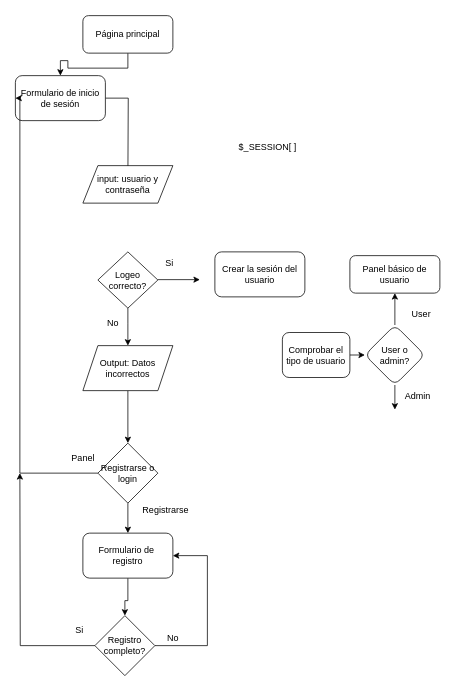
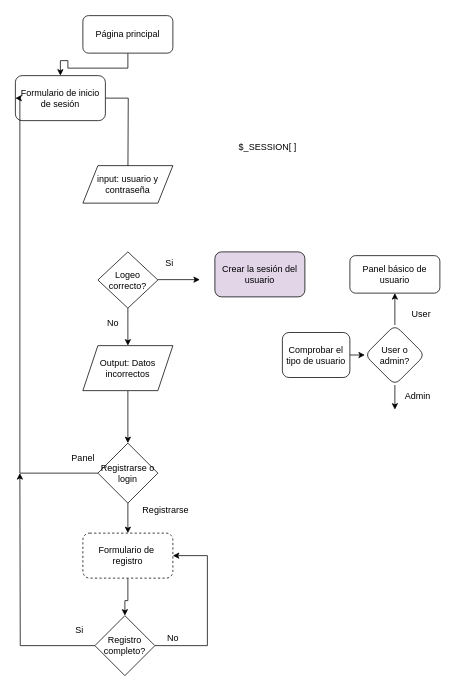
(260, 274) -> (260, 274)
(128, 555) -> (128, 555)
